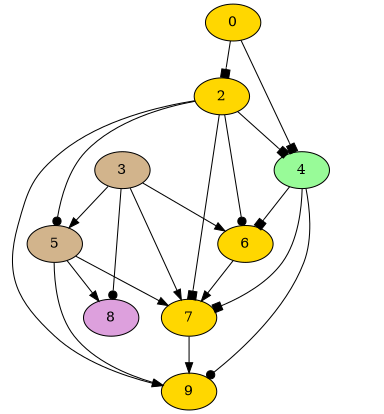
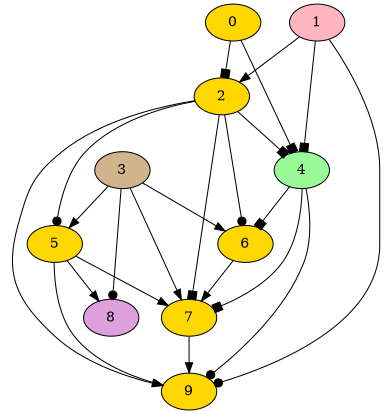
none -> (317, 23)
(55, 244) -> (55, 244)
